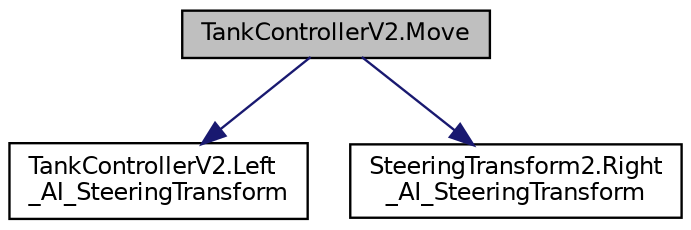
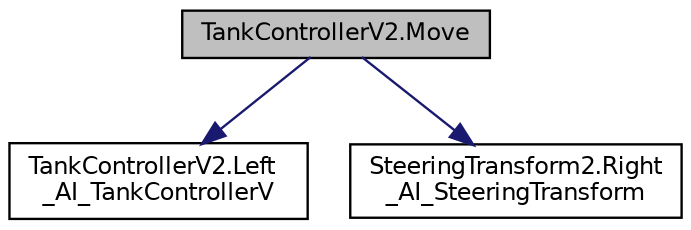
(159, 181) -> (159, 181)
